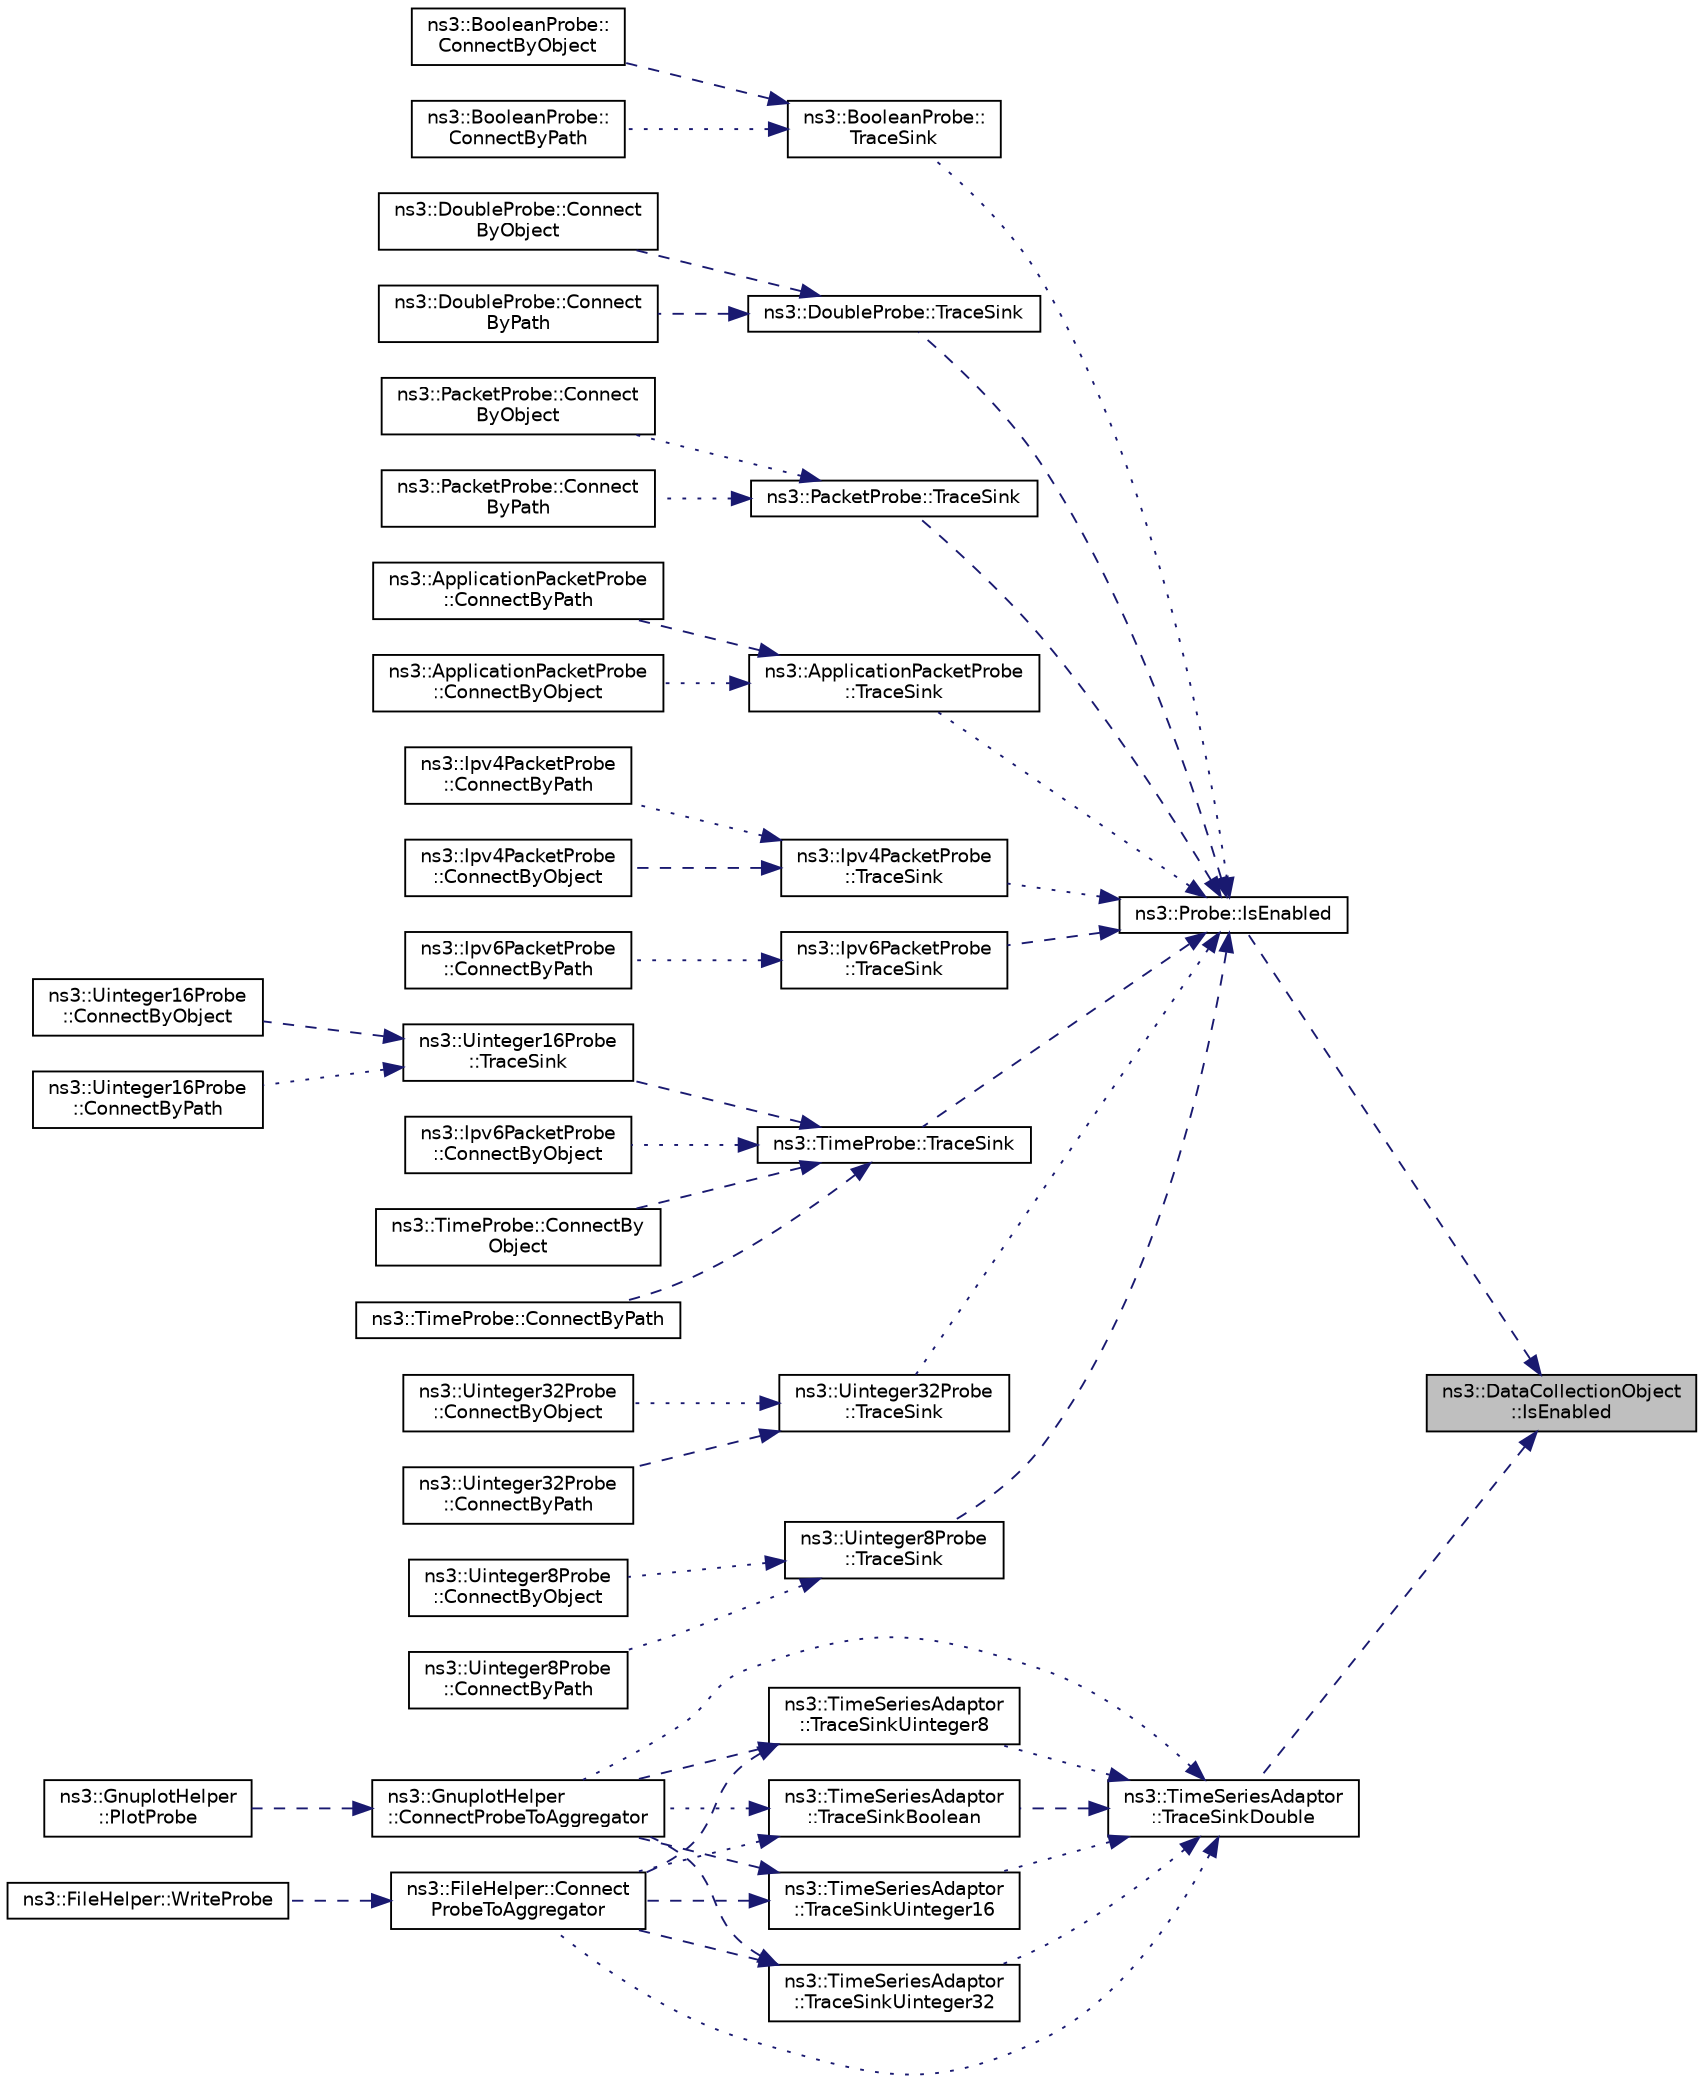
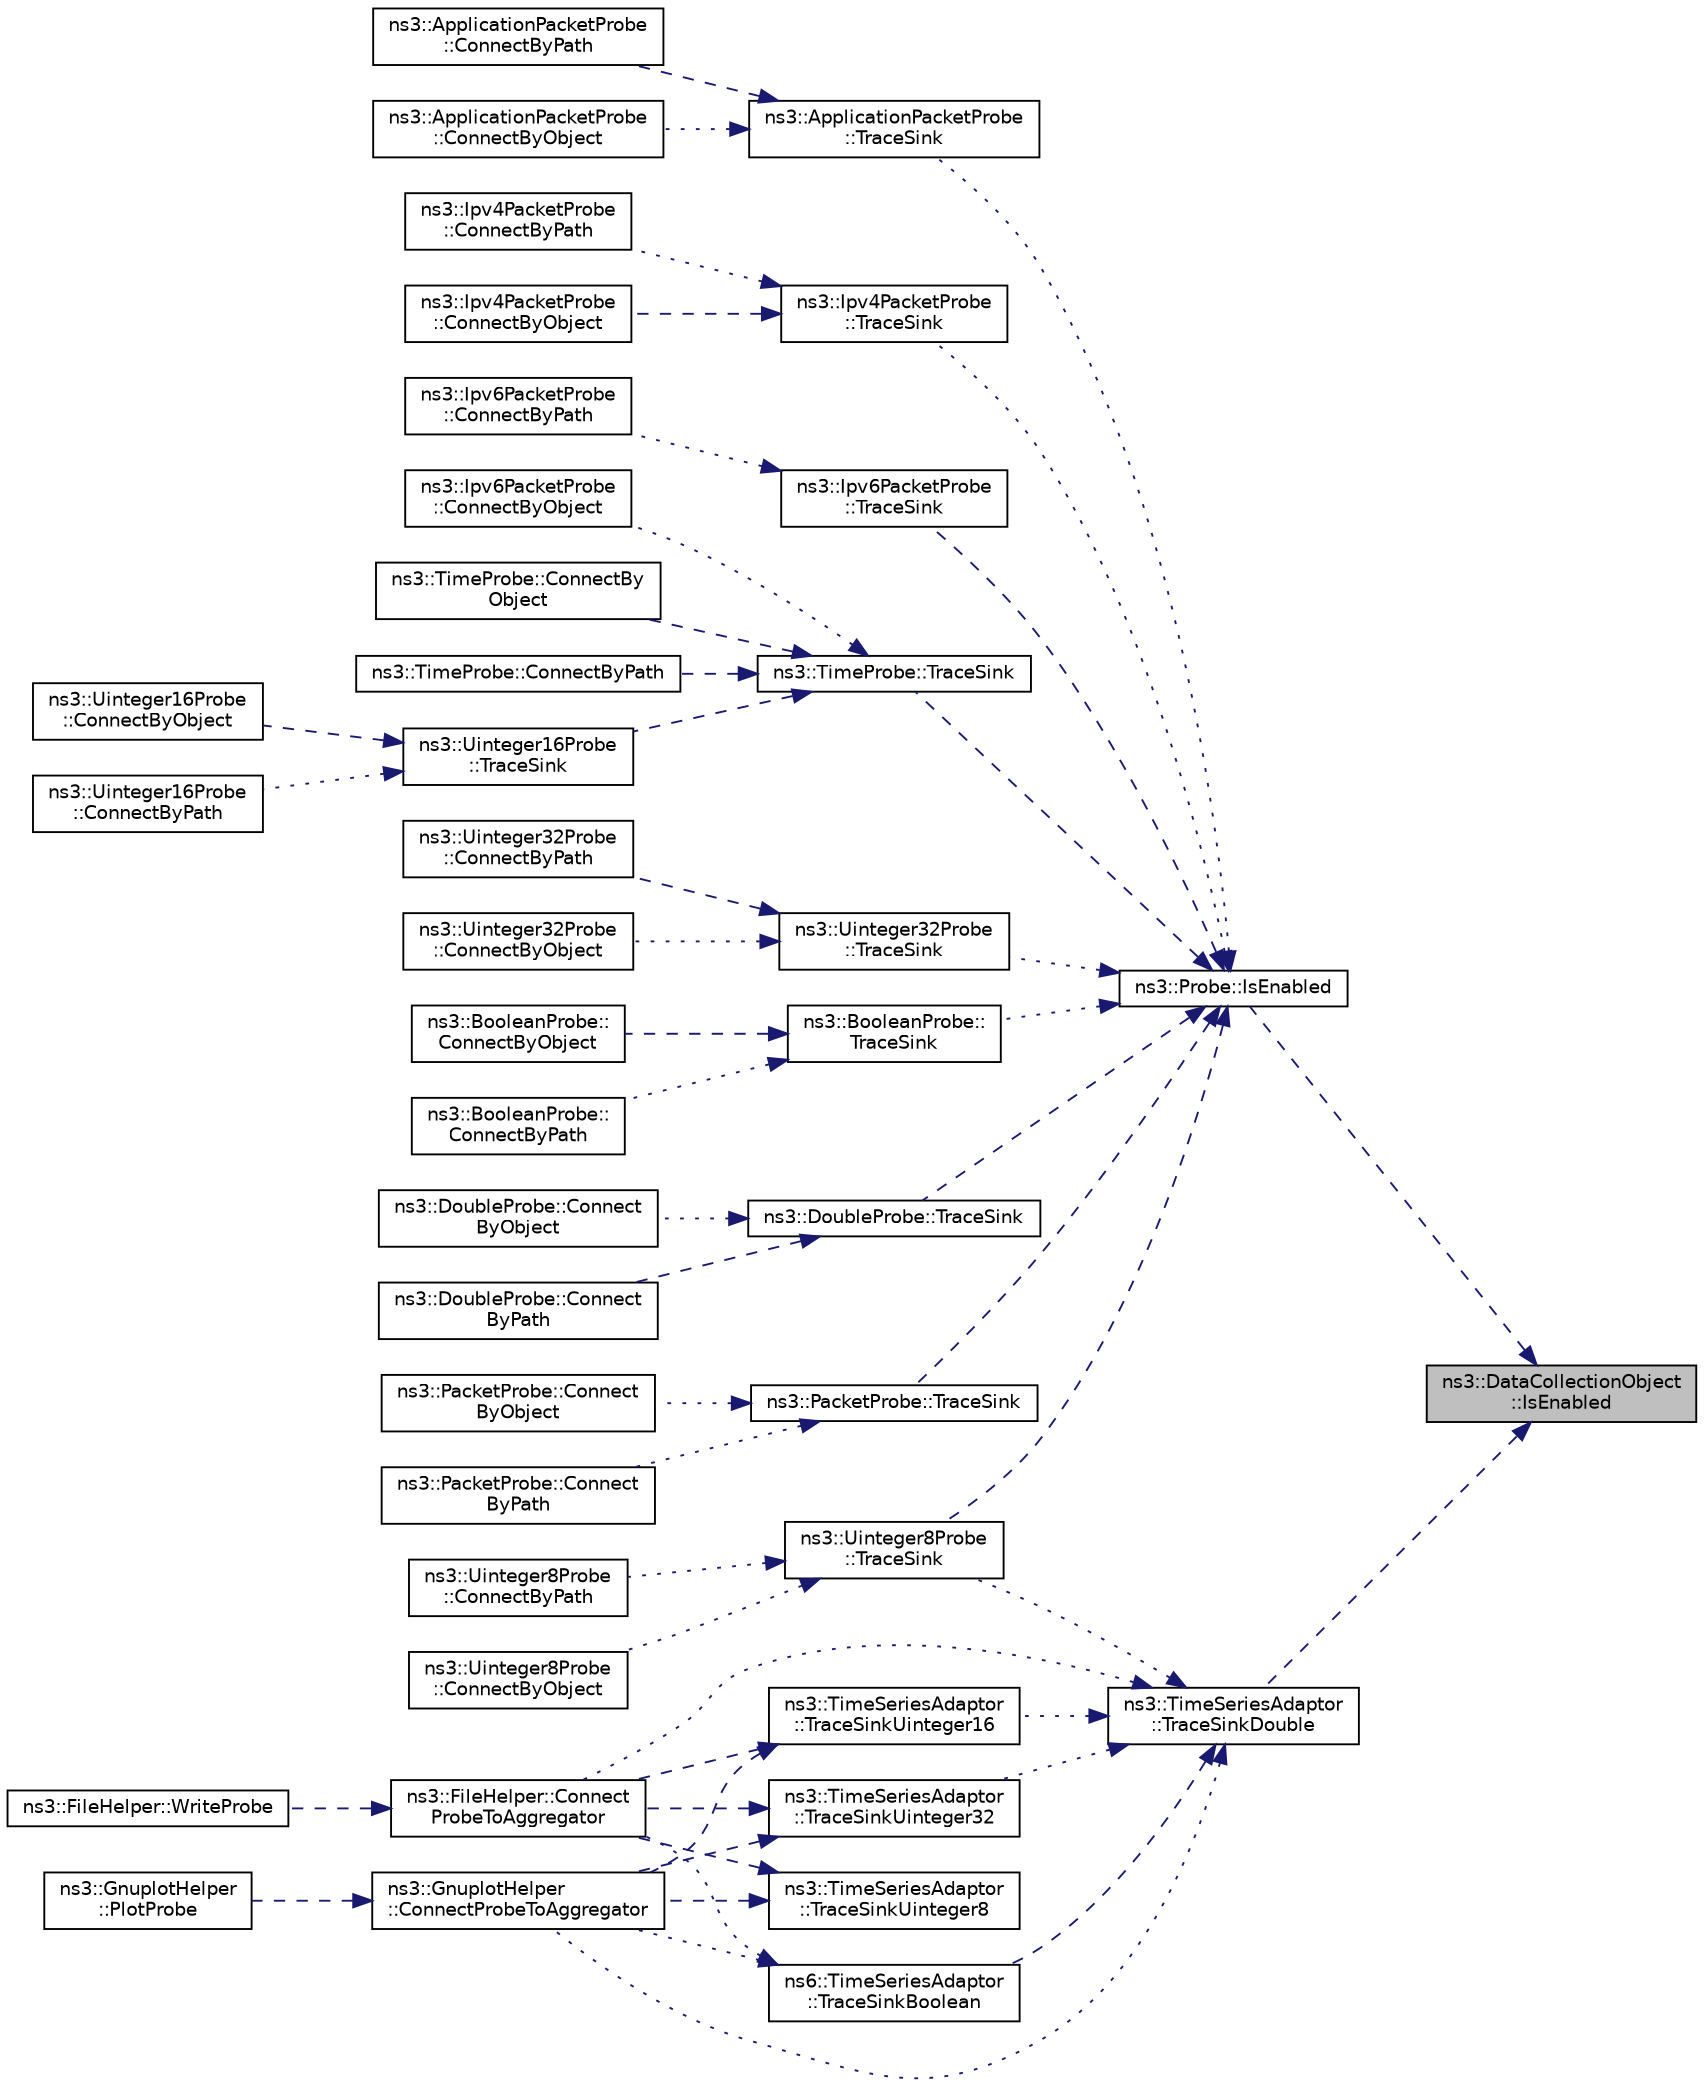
(718, 271) -> (693, 1219)
(1054, 1760) -> (1074, 1624)
(894, 1808) -> (894, 1993)
